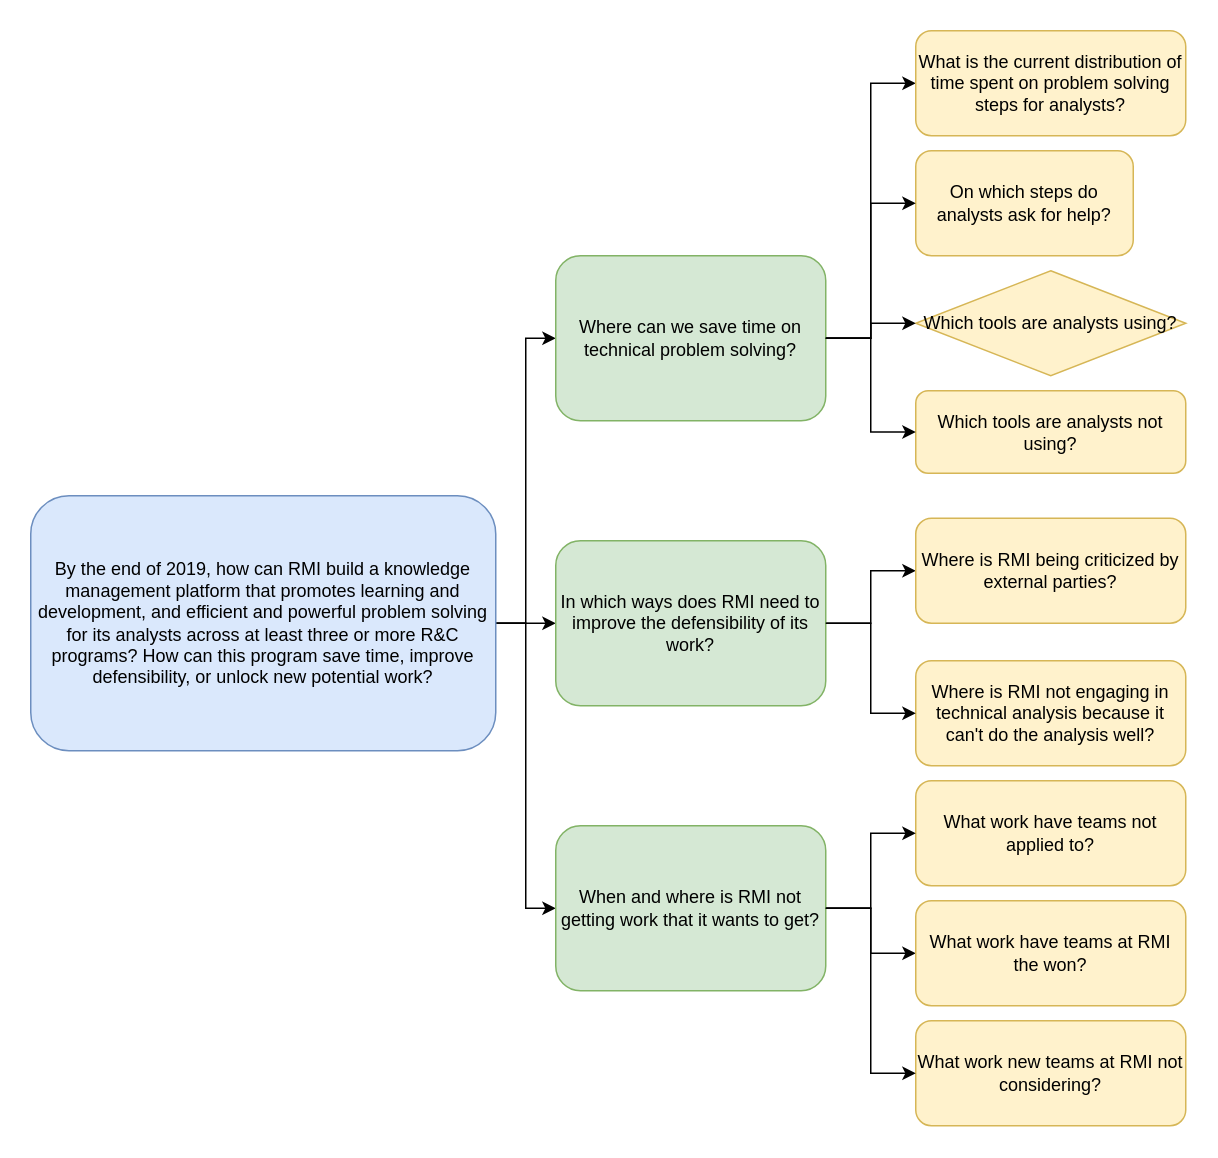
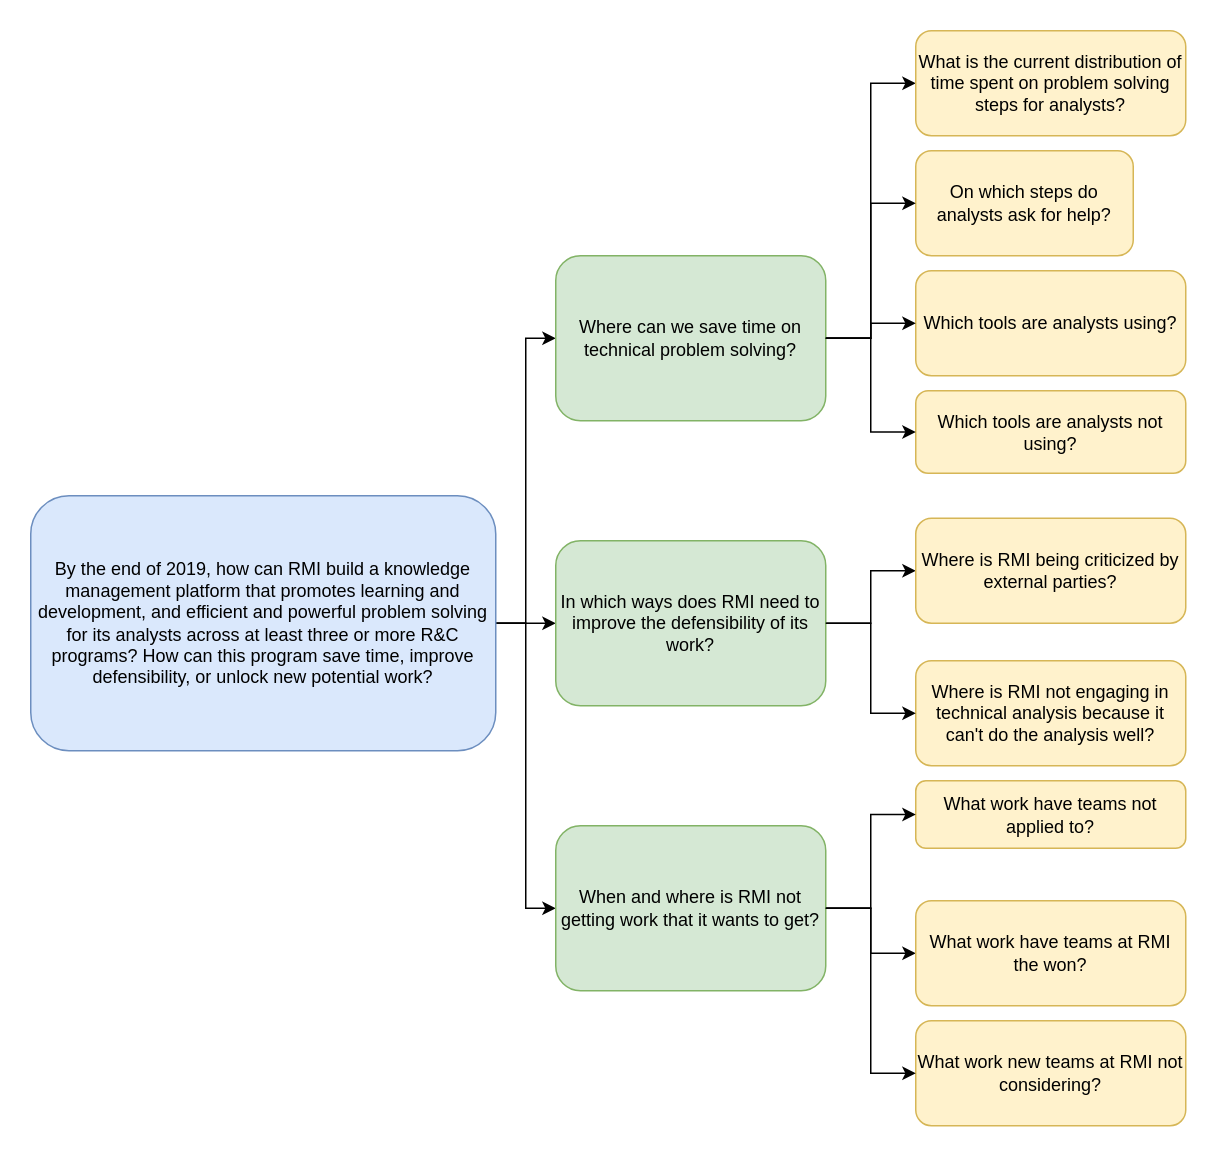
(1051, 323) -> (1051, 323)
(1051, 833) -> (1051, 815)
